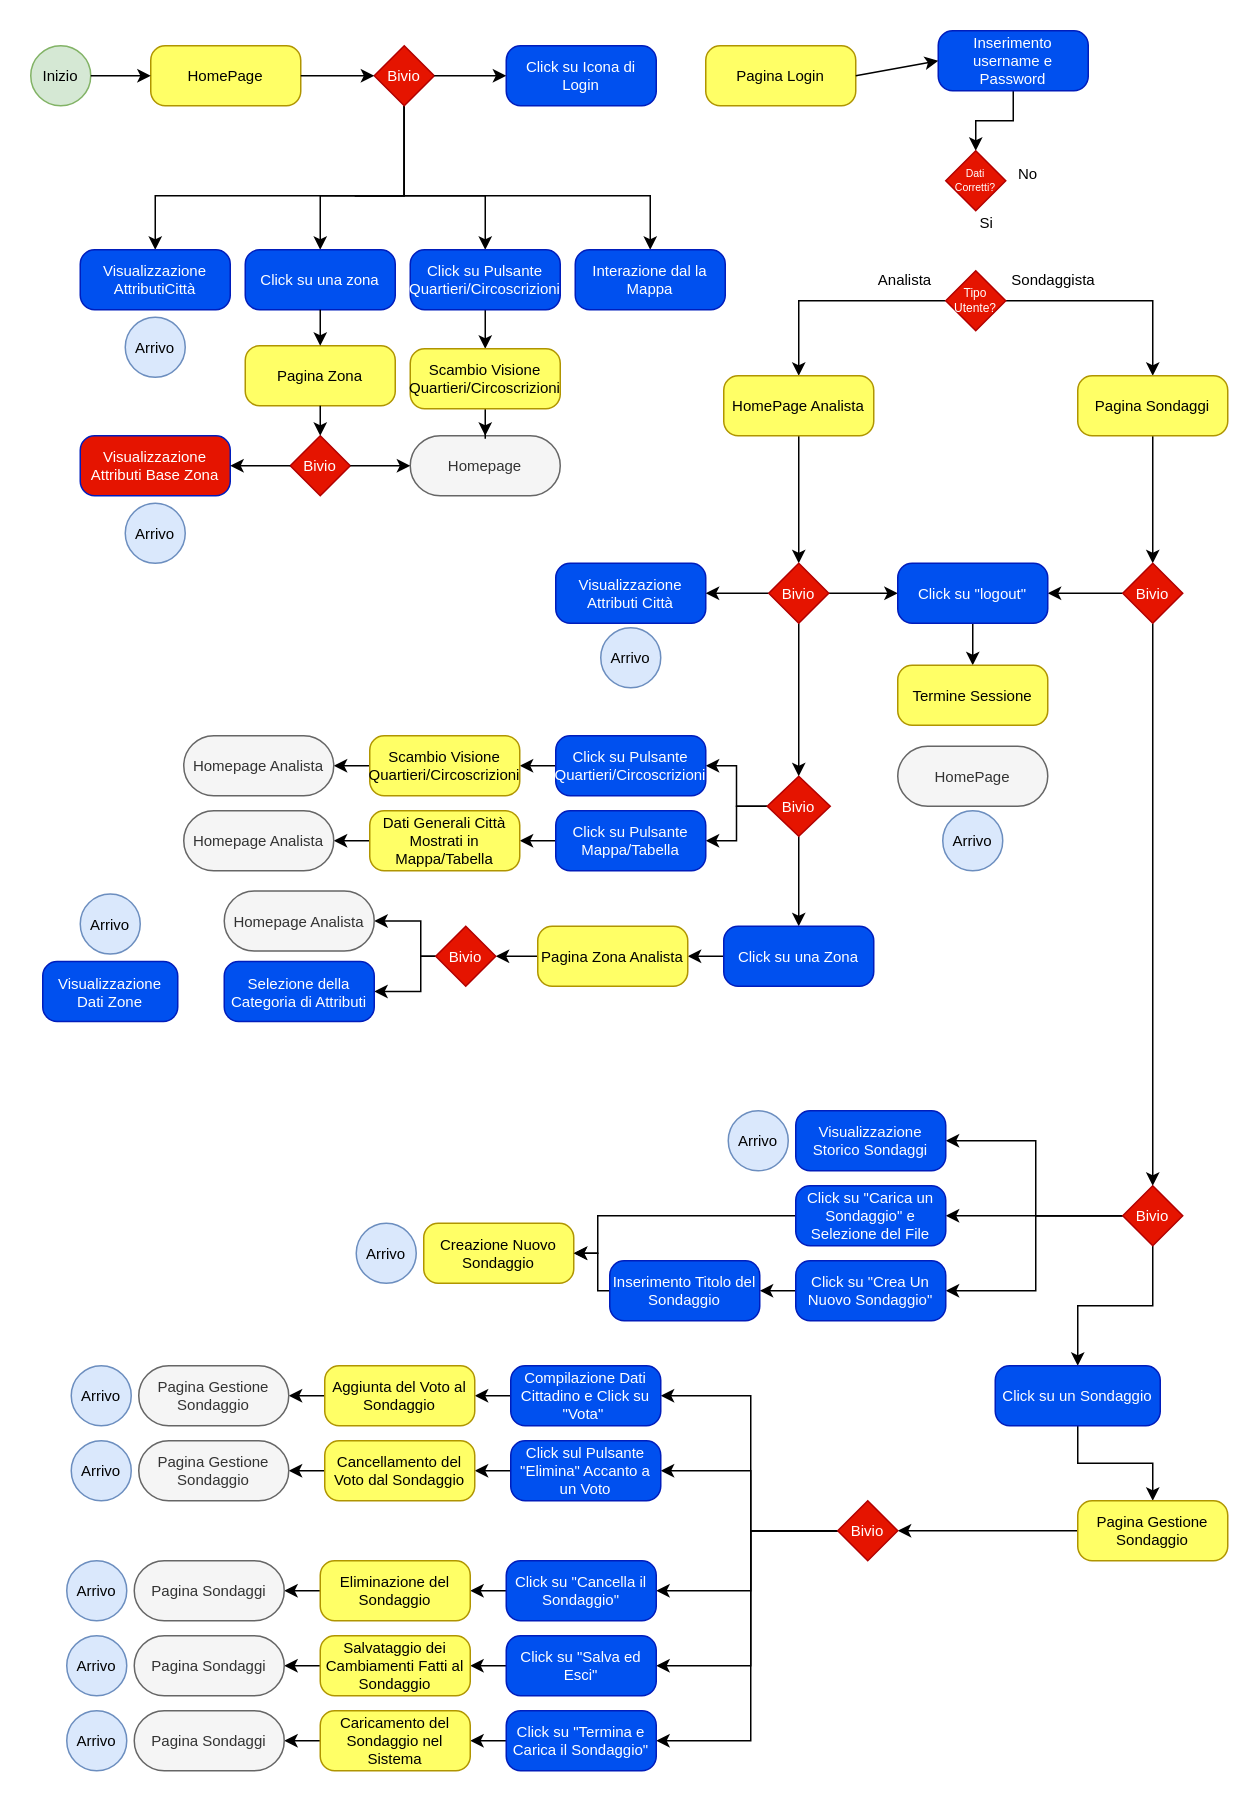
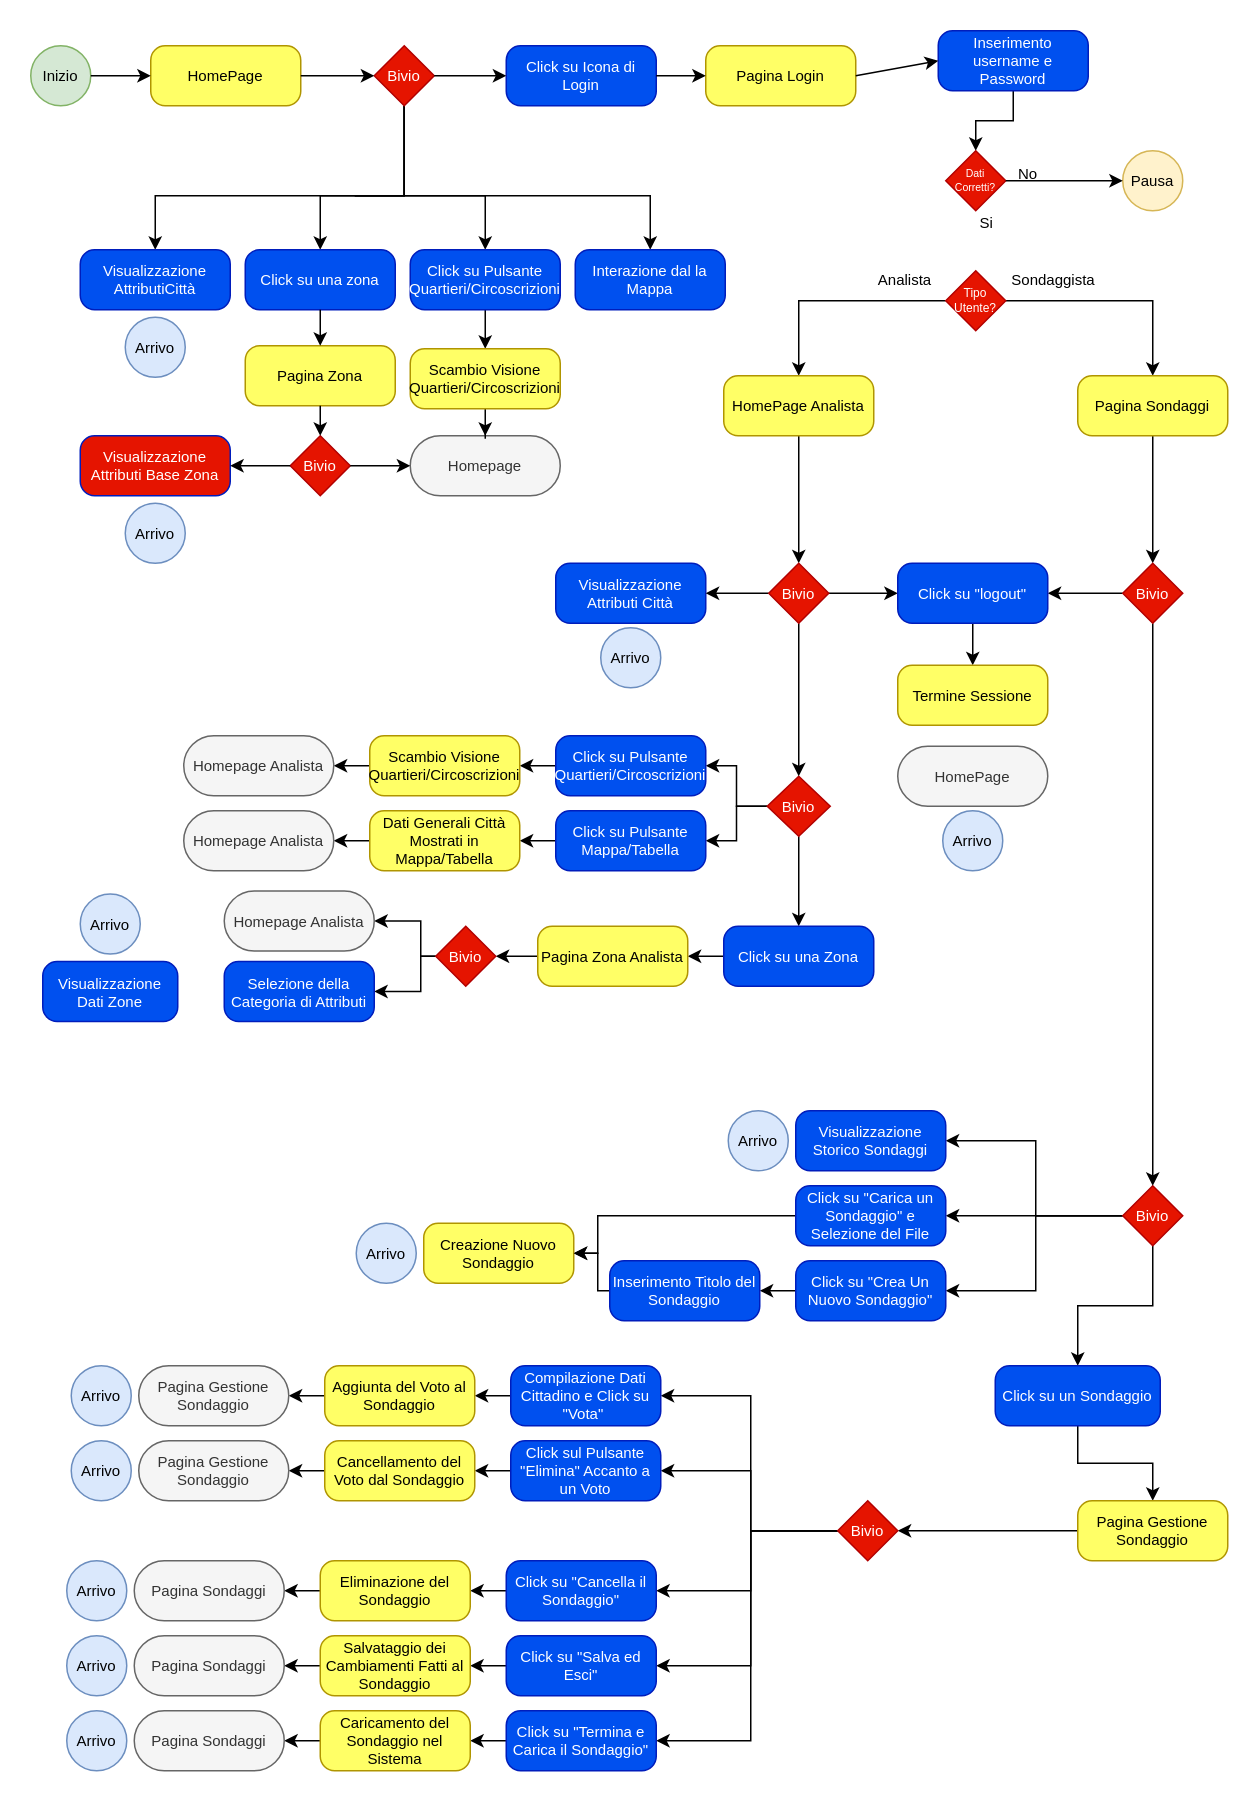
none -> (676, 76)
none -> (1059, 181)
none -> (1153, 181)
